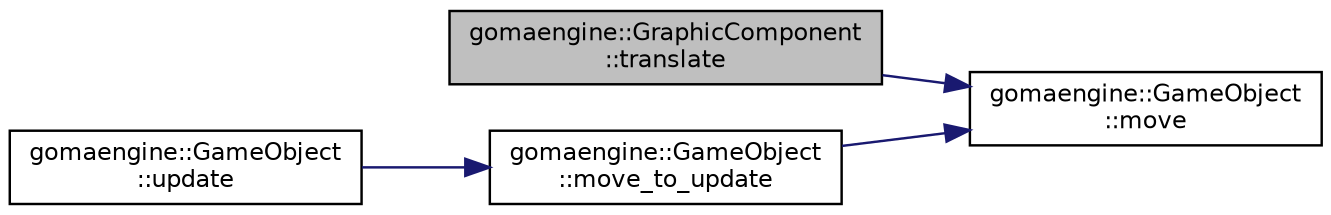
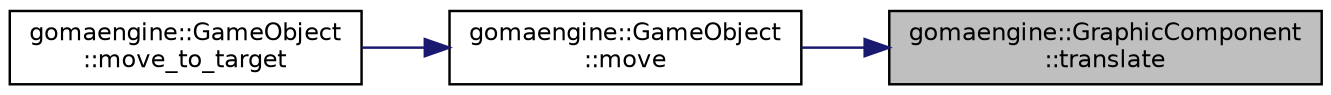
(914, 79) -> (833, 48)
(186, 167) -> none
(666, 167) -> (186, 48)
